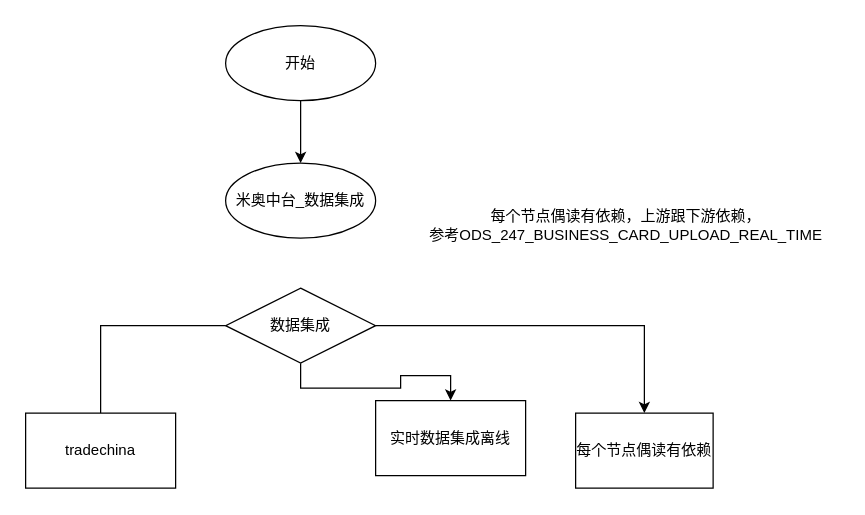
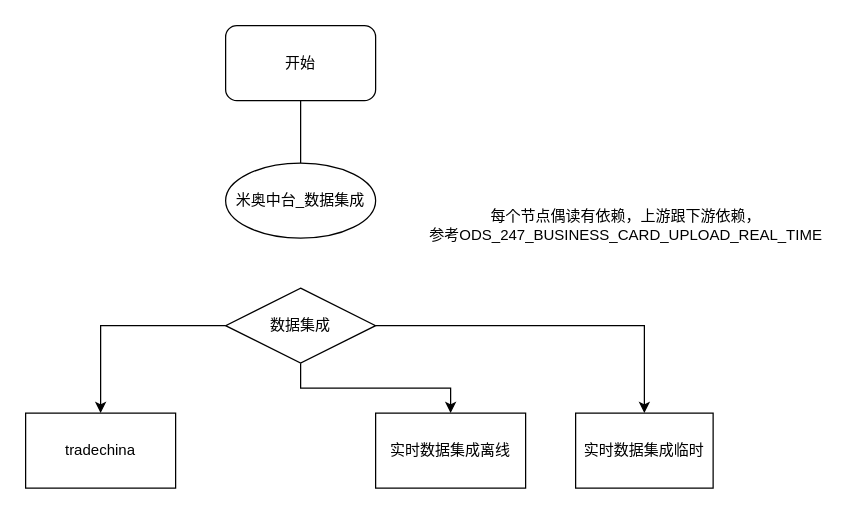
(301, 63) -> (301, 63)
(301, 153) -> (301, 156)
(101, 406) -> (101, 403)
(451, 438) -> (451, 451)
(644, 451) -> (644, 451)
